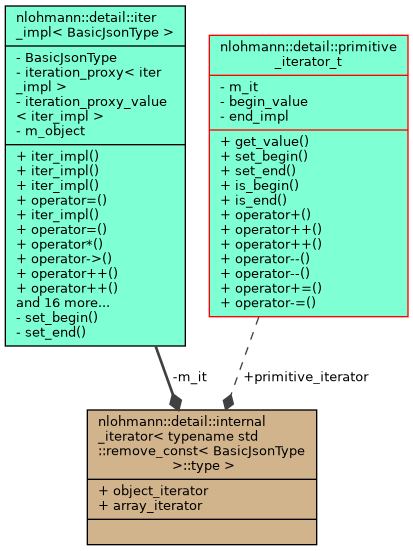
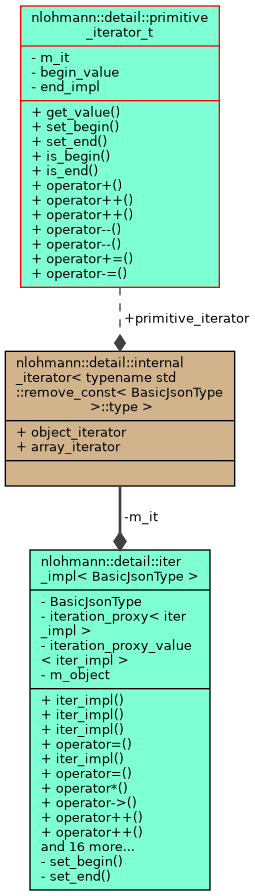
(164, 370) -> (120, 510)
